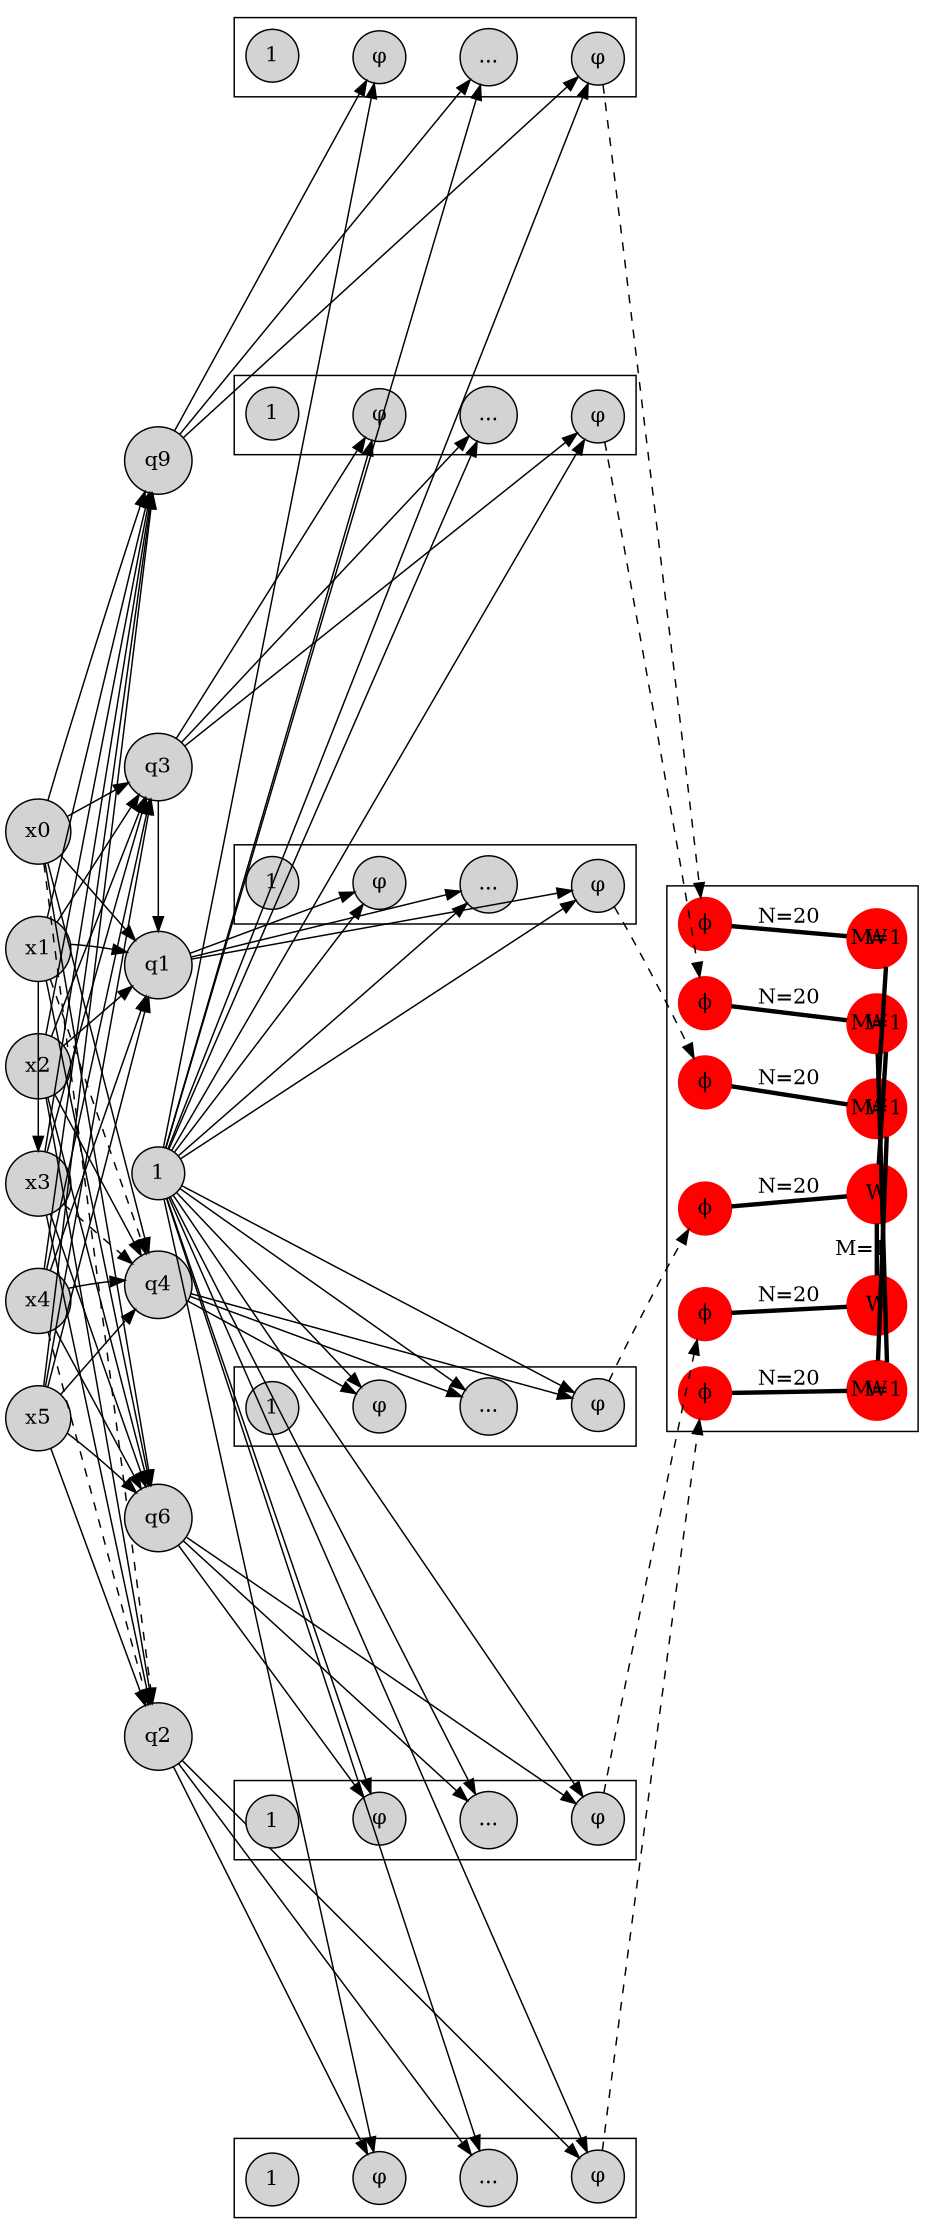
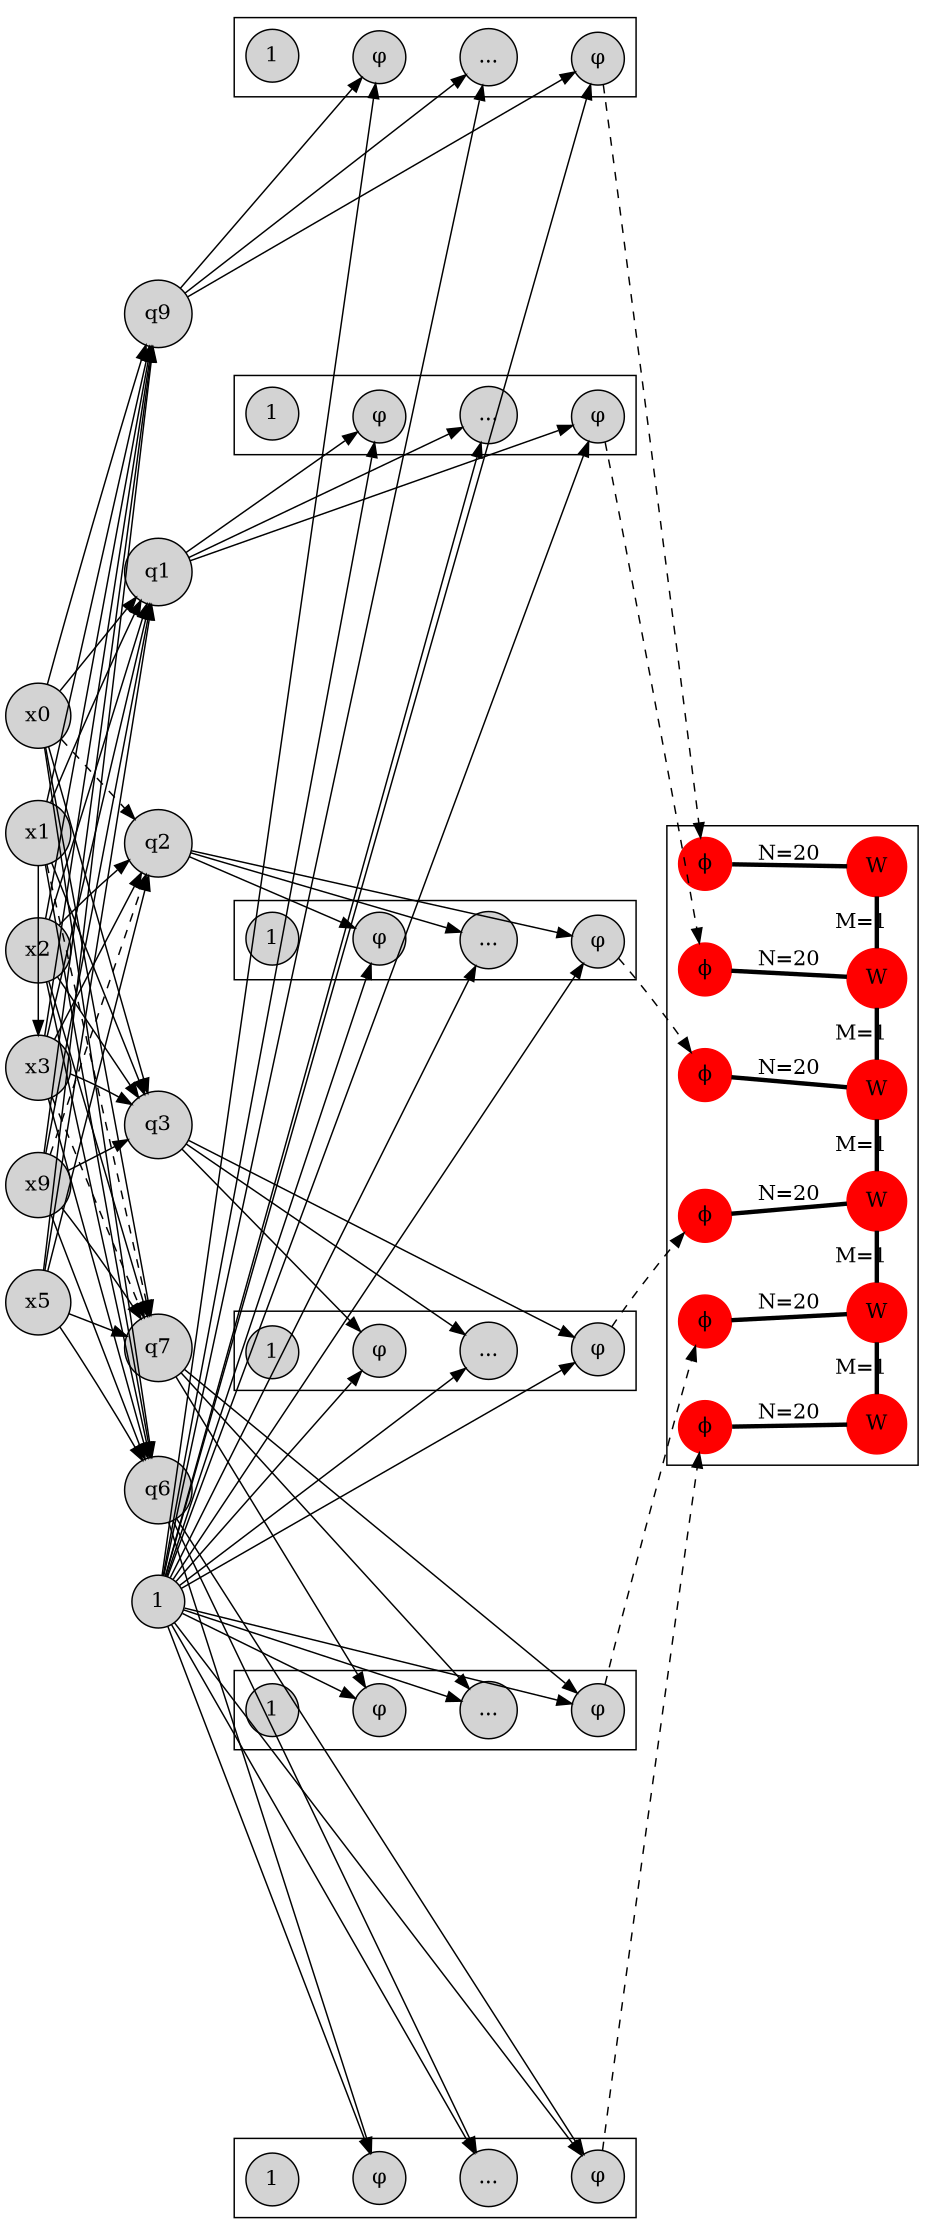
(158, 859) -> (97, 827)
(107, 1043) -> none
(158, 1285) -> (158, 1348)
(38, 1301) -> (38, 1185)
